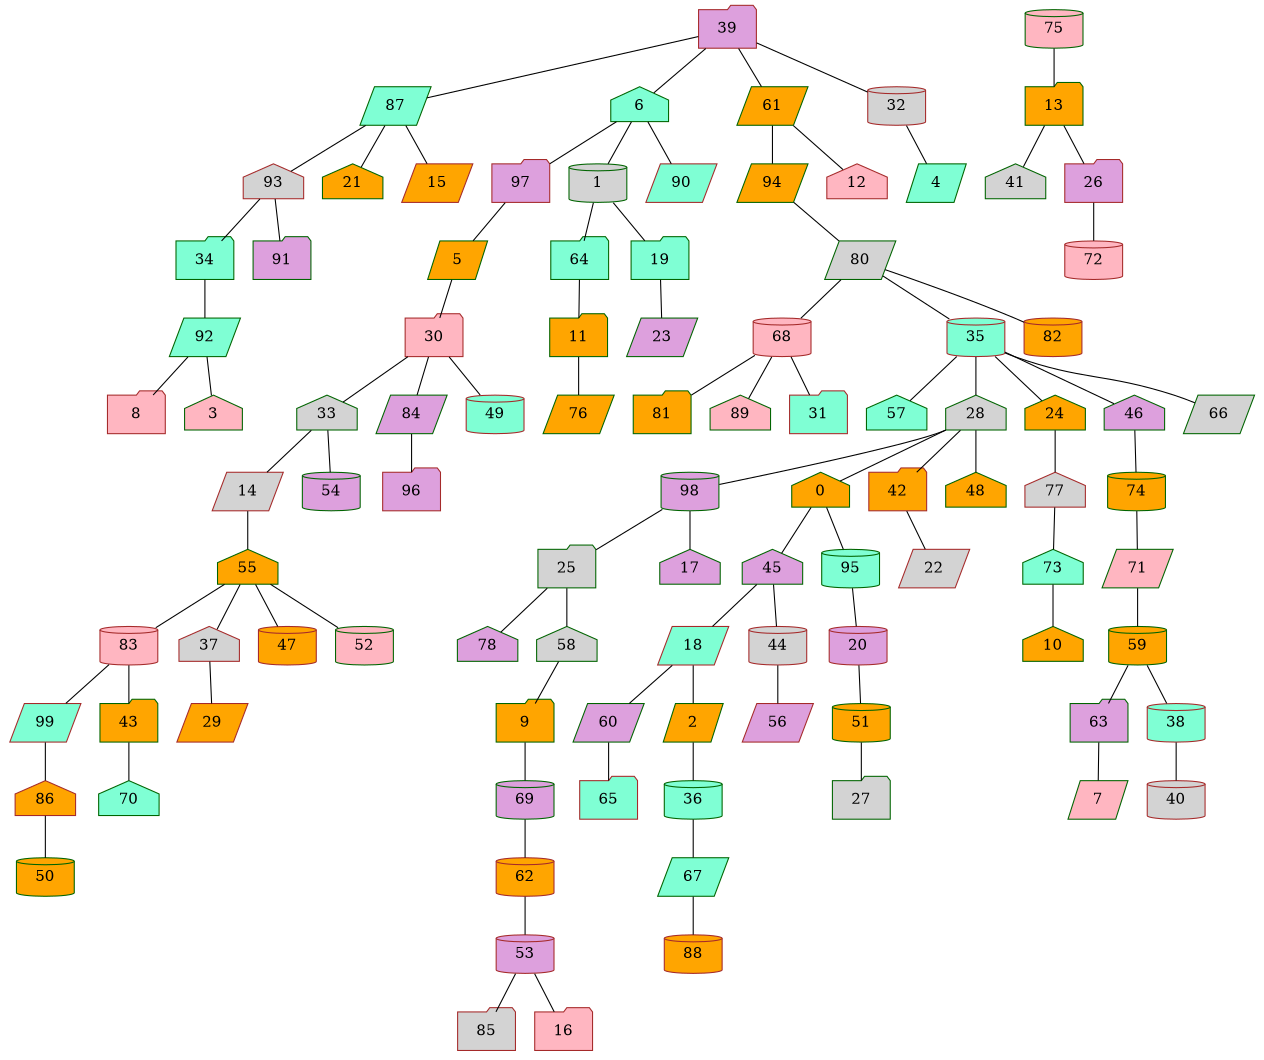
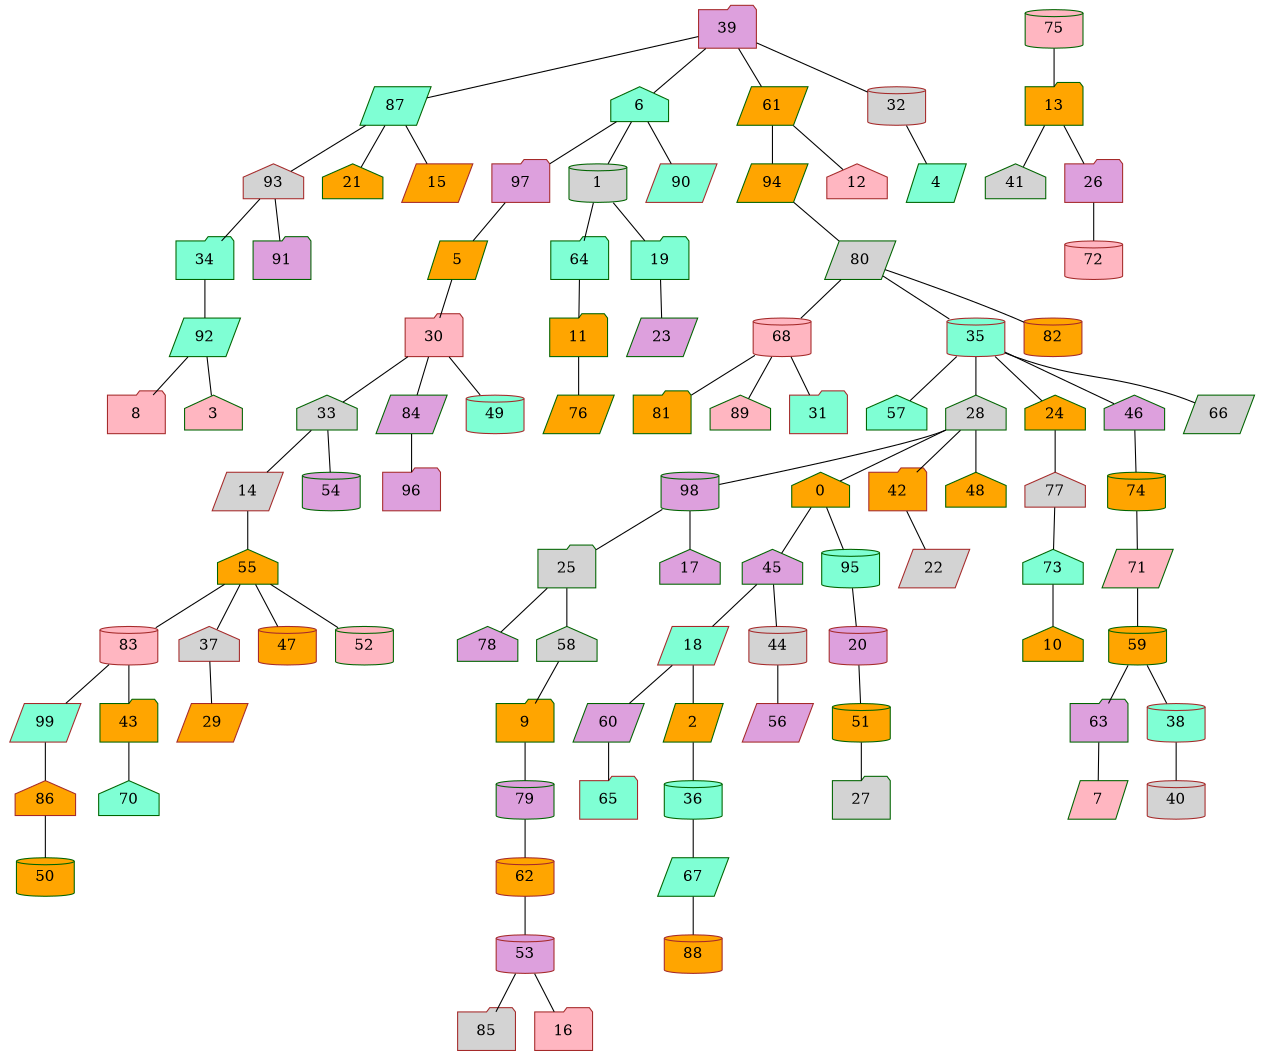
(525, 800) -> (525, 800)
